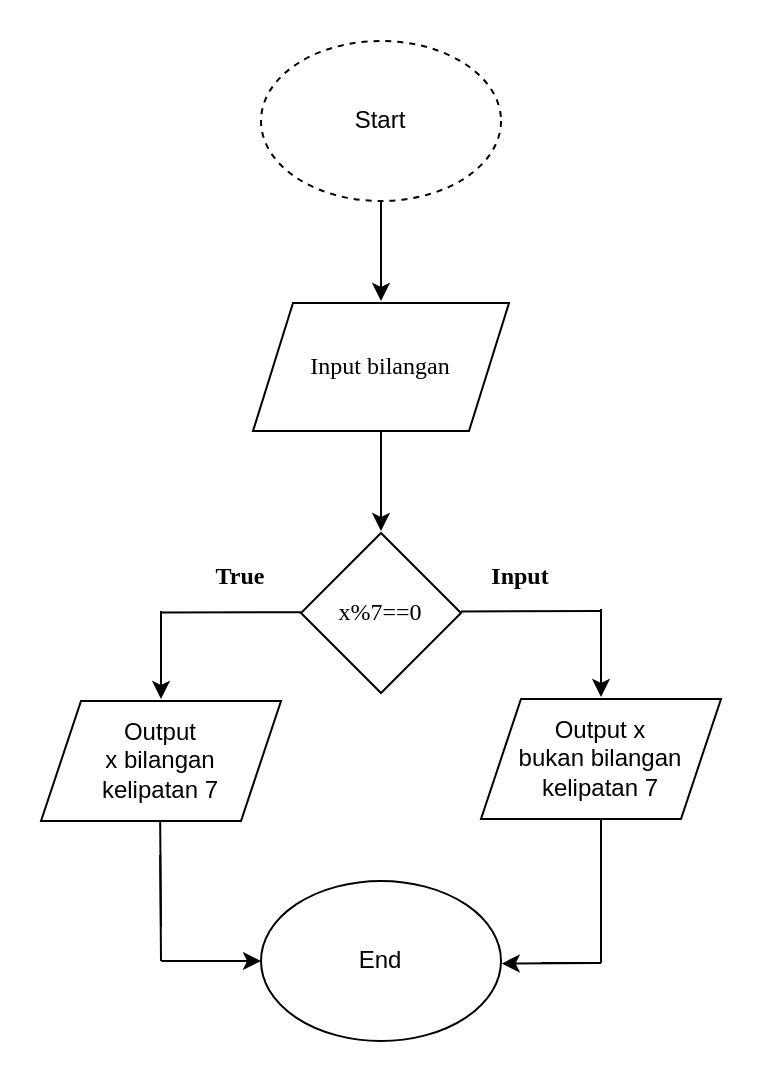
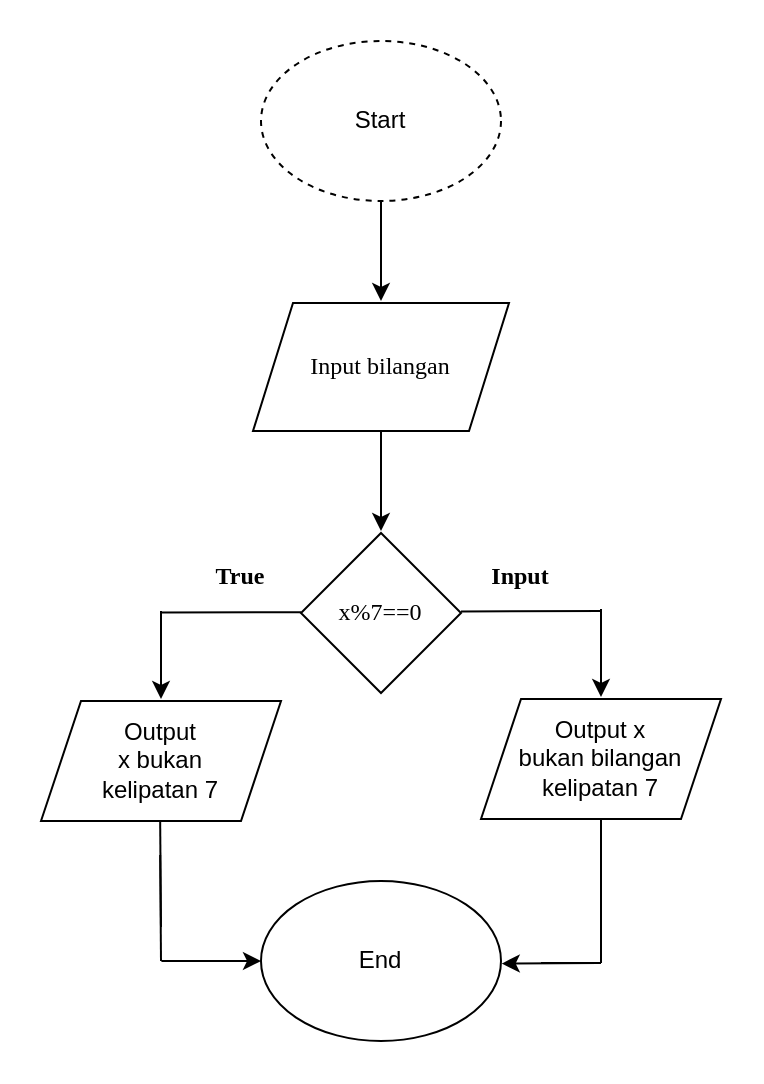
(161, 761) -> (161, 761)
